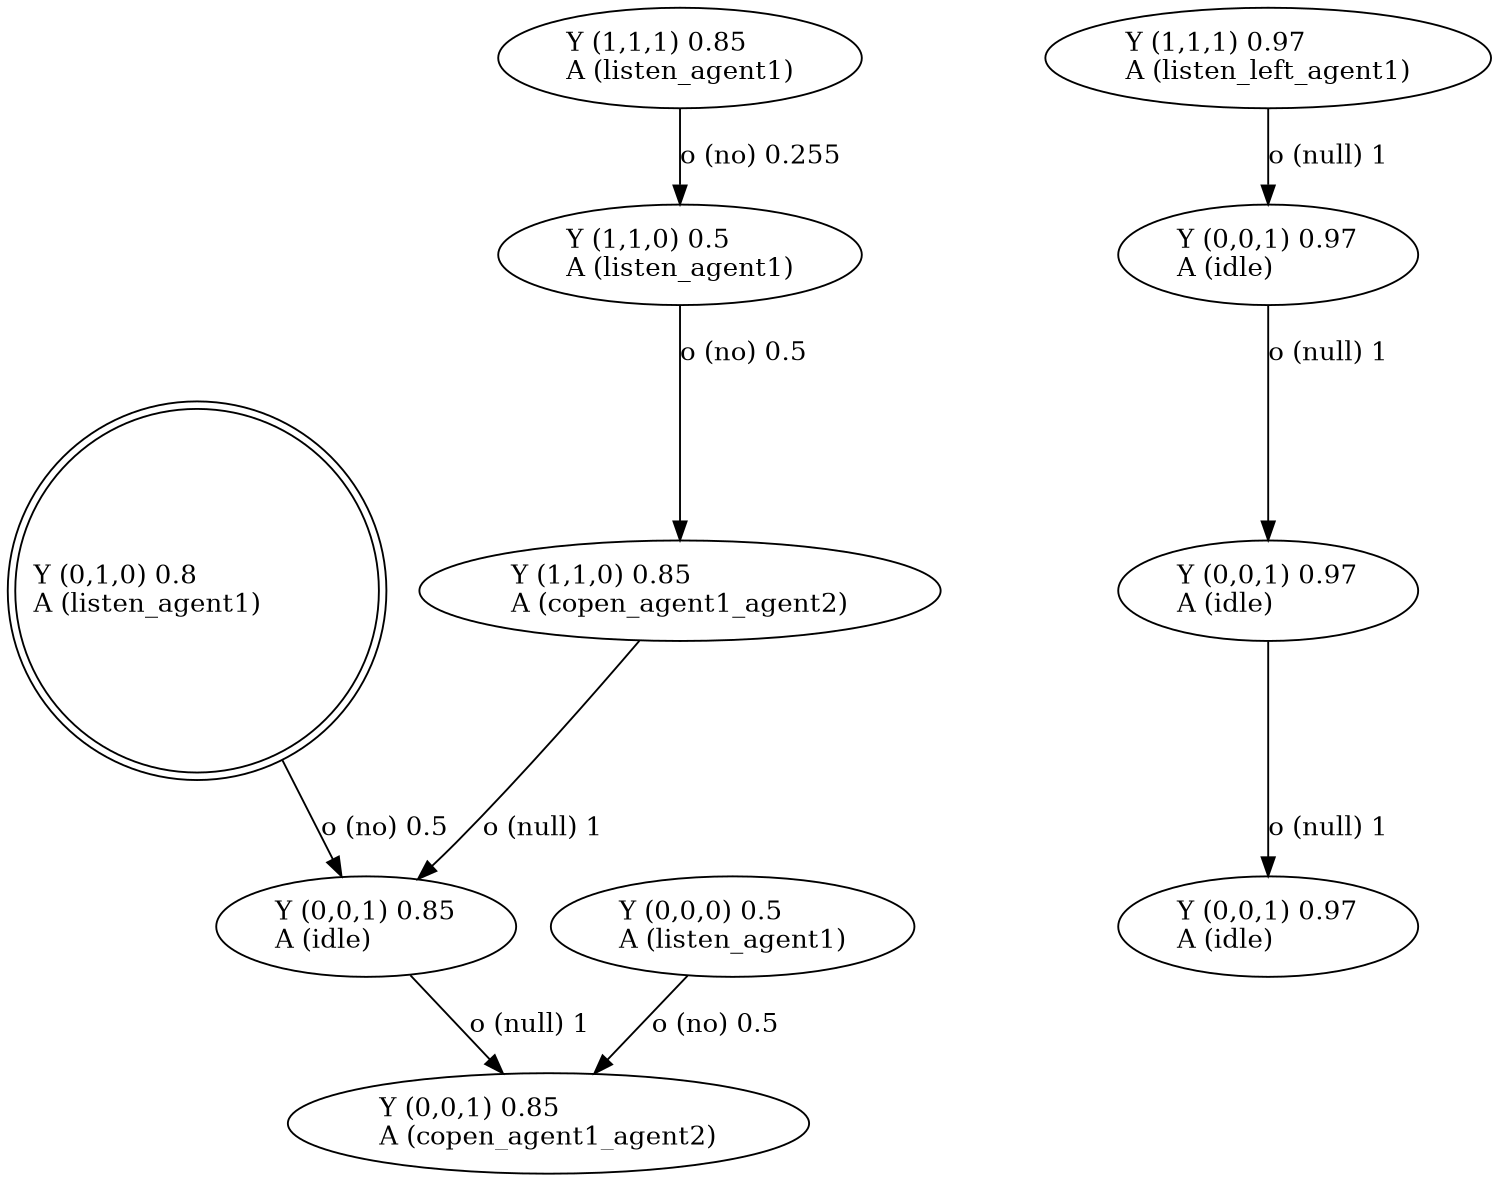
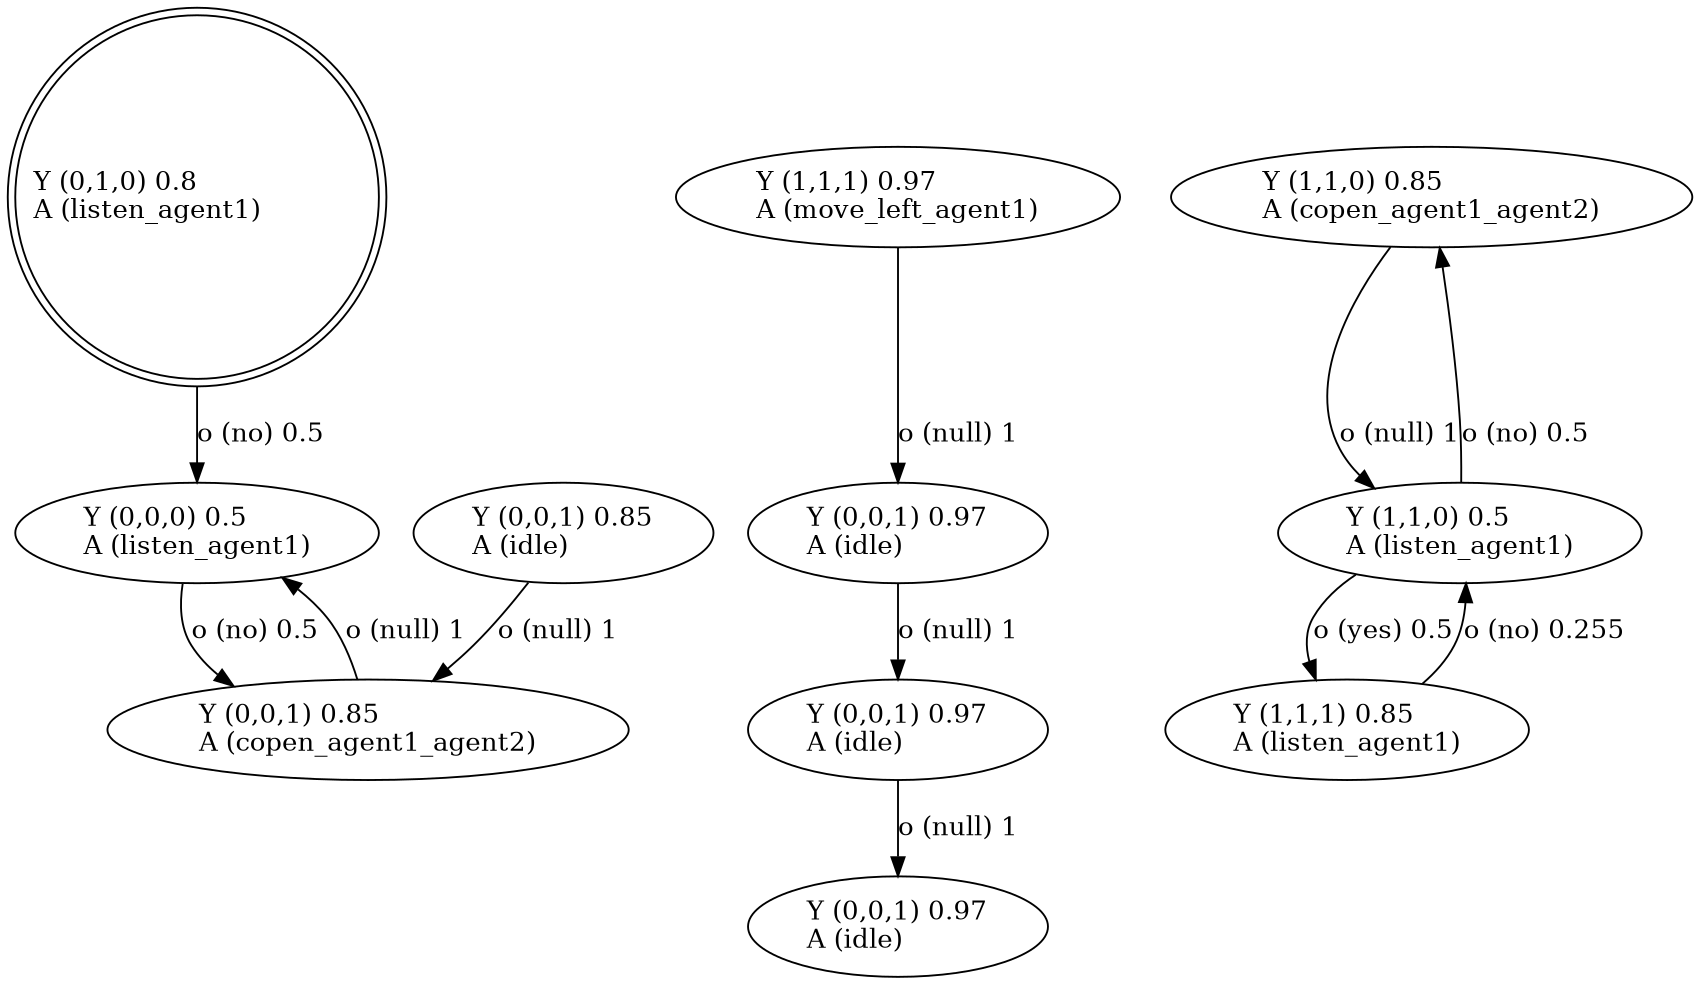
(1268, 58) -> (898, 197)
none -> (1317, 611)
none -> (335, 629)
(538, 756) -> (1333, 358)
(308, 810) -> (197, 425)
